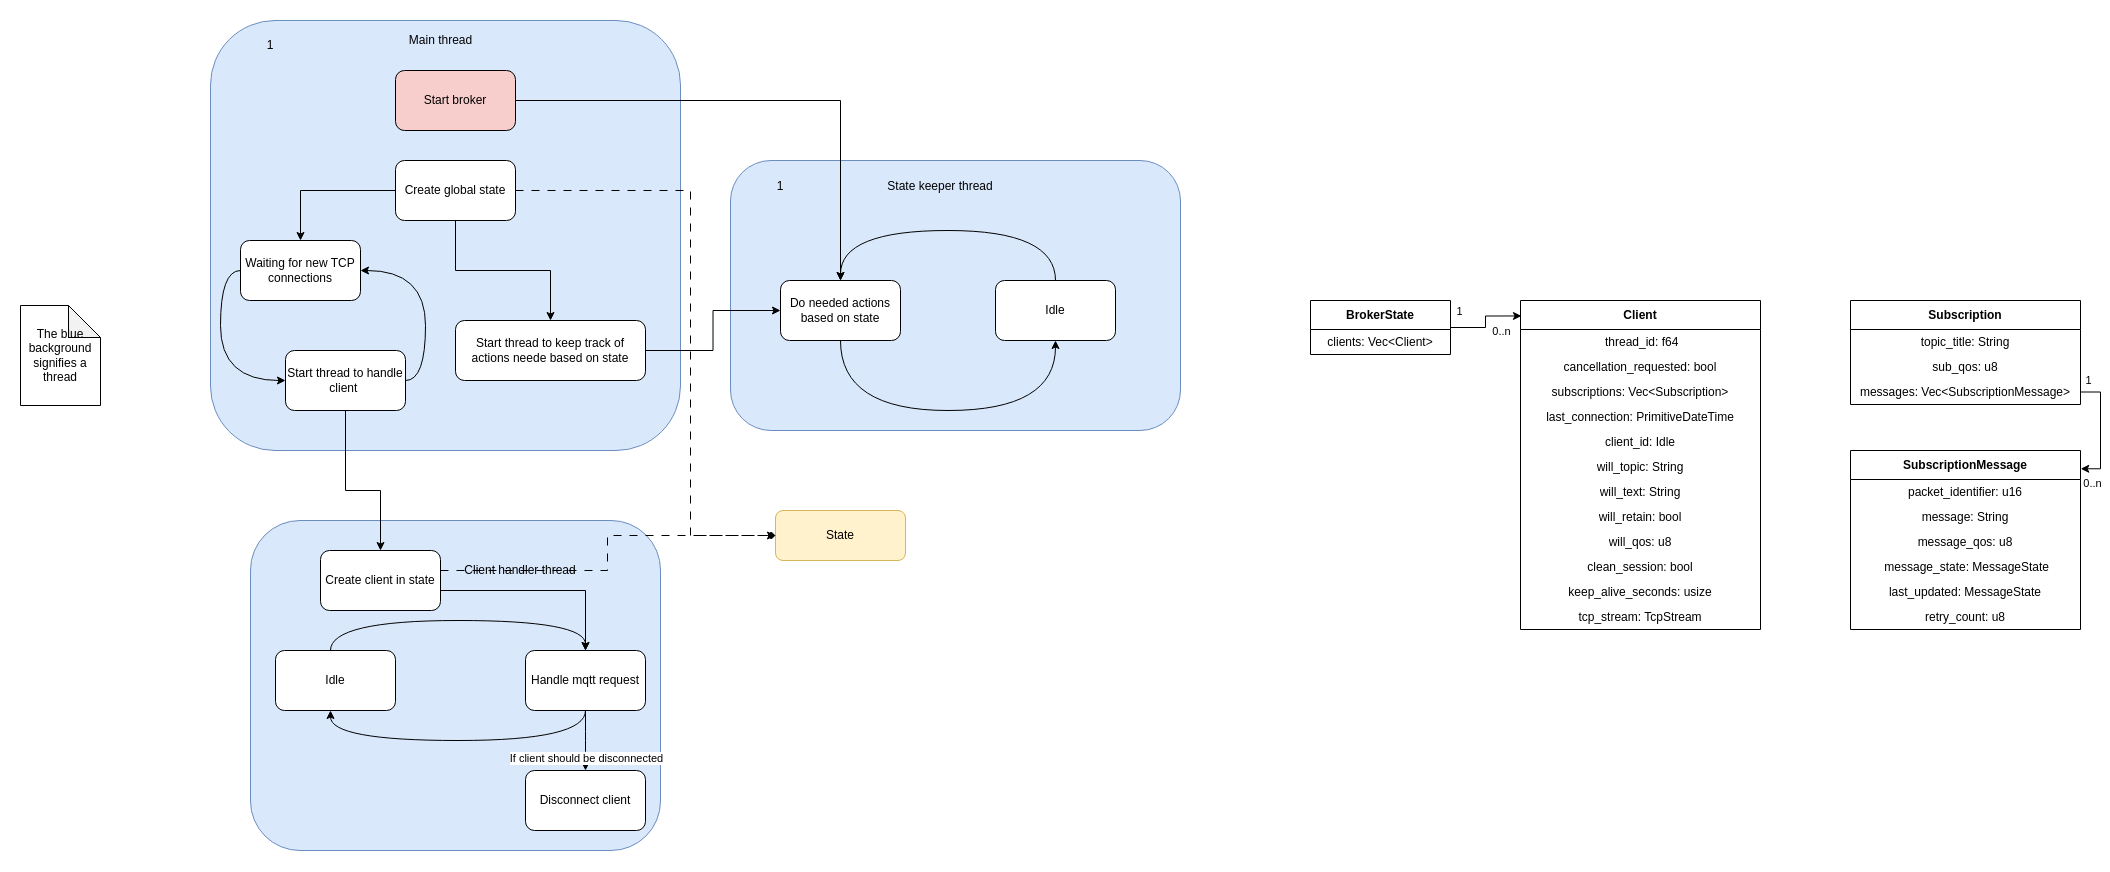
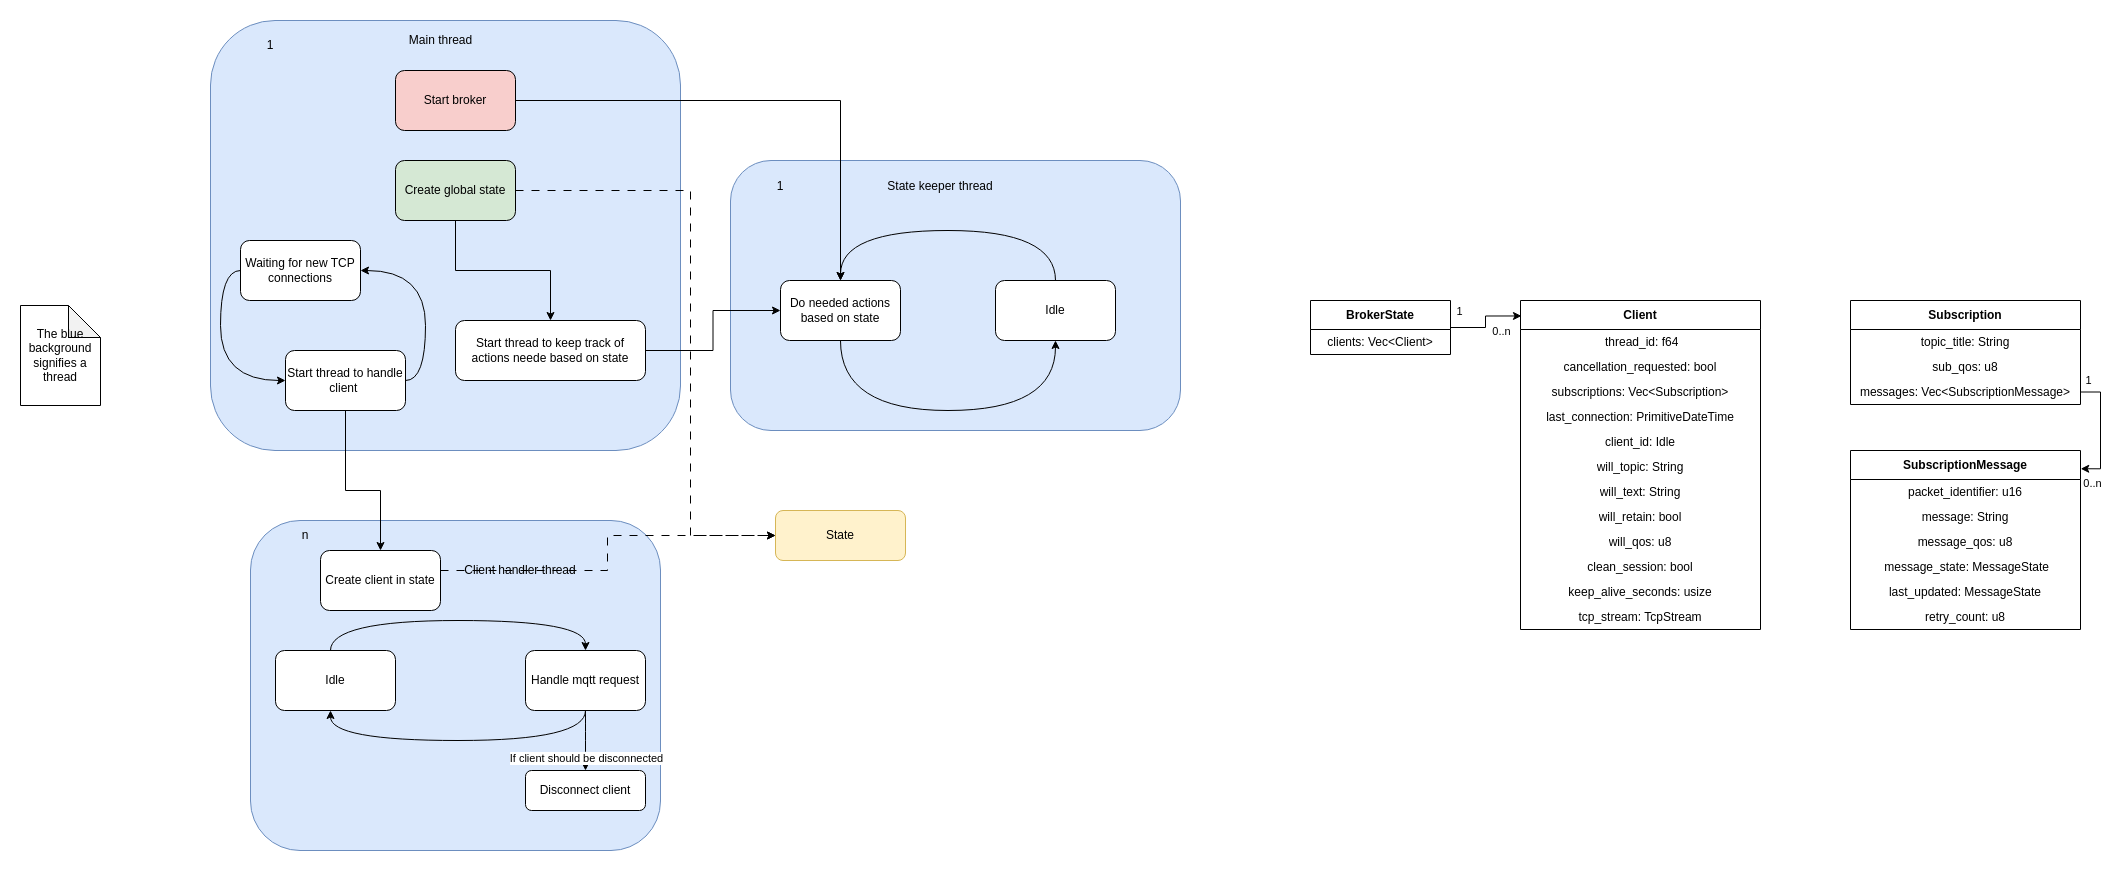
(327, 191) -> none
(456, 191) -> (456, 191)
(516, 191) -> (516, 191)
none -> (306, 536)
(538, 591) -> none
(586, 801) -> (586, 791)
